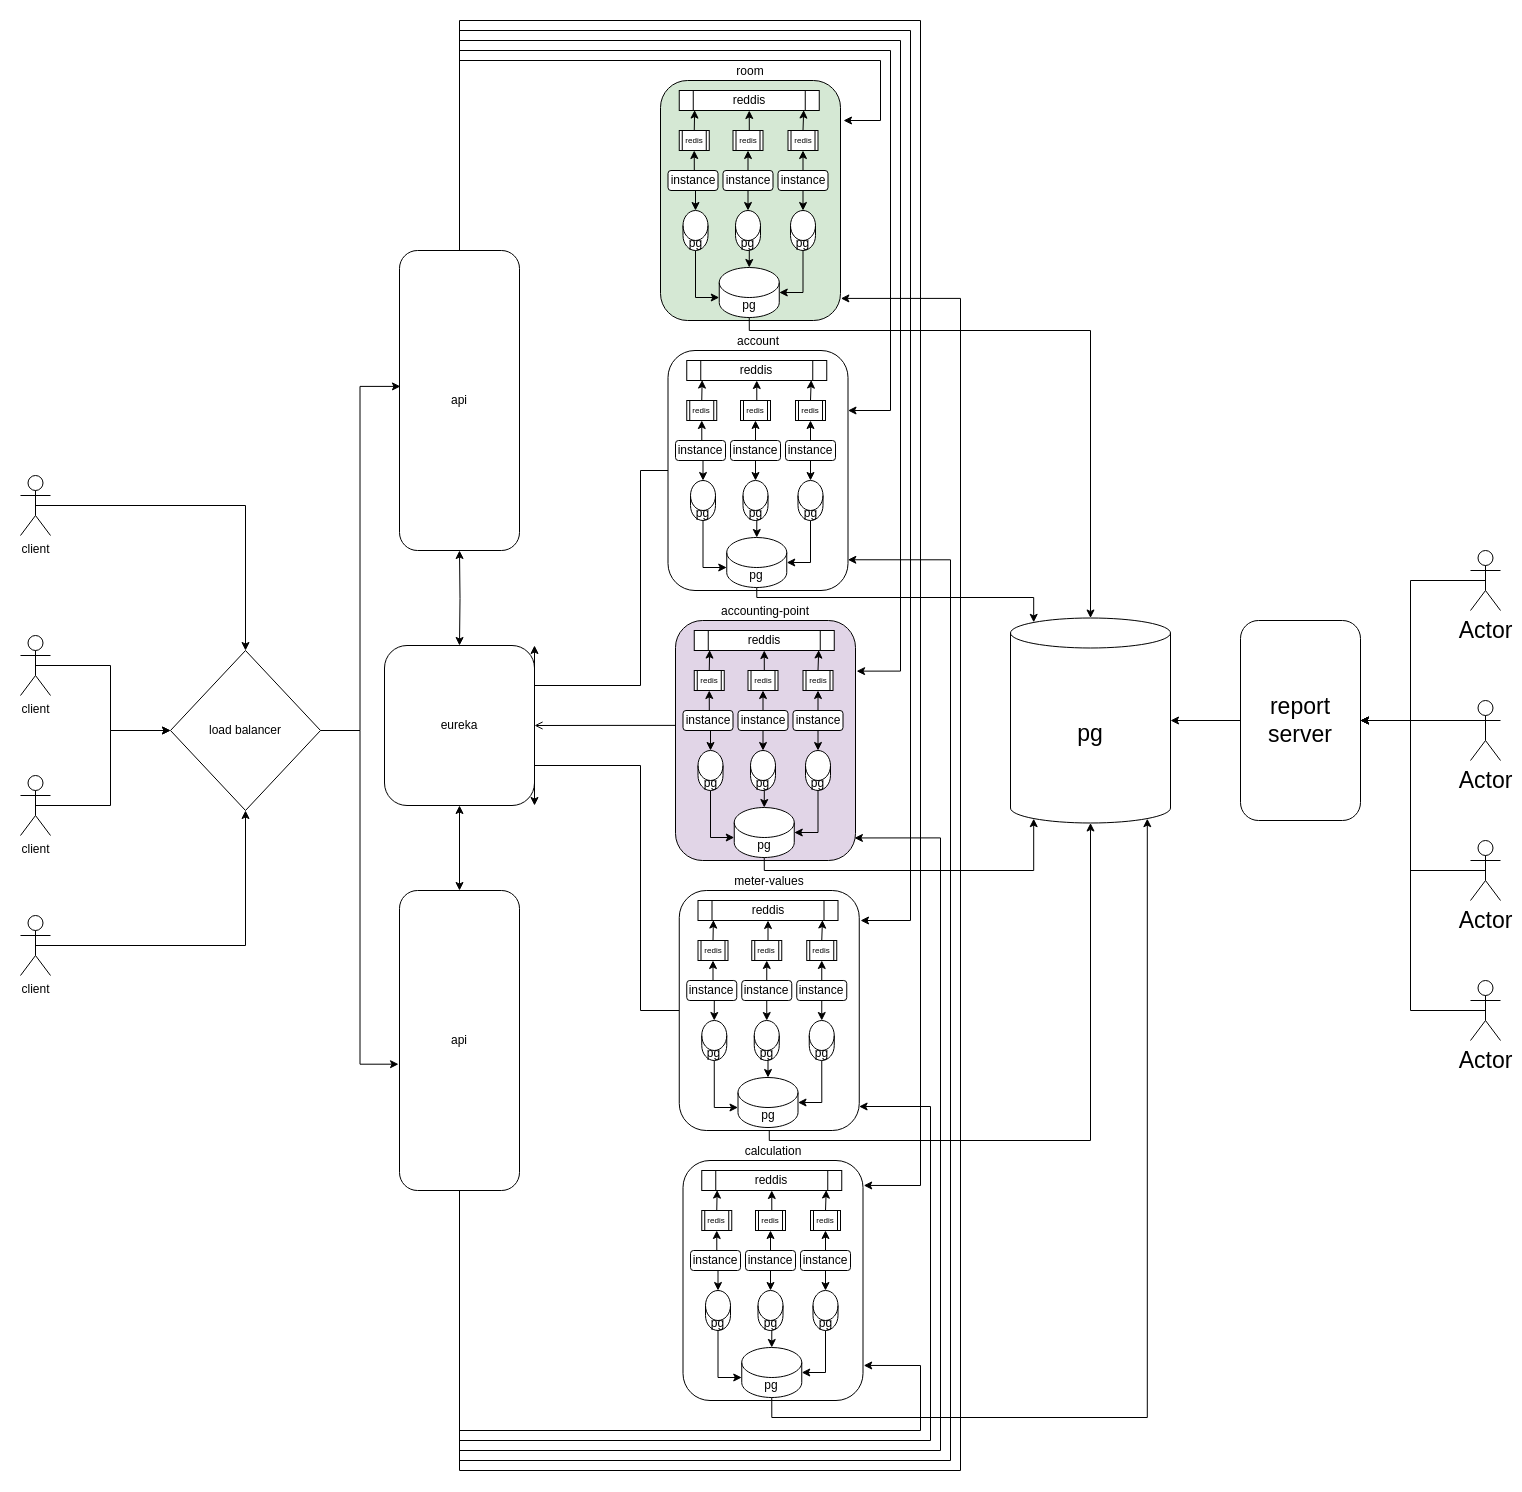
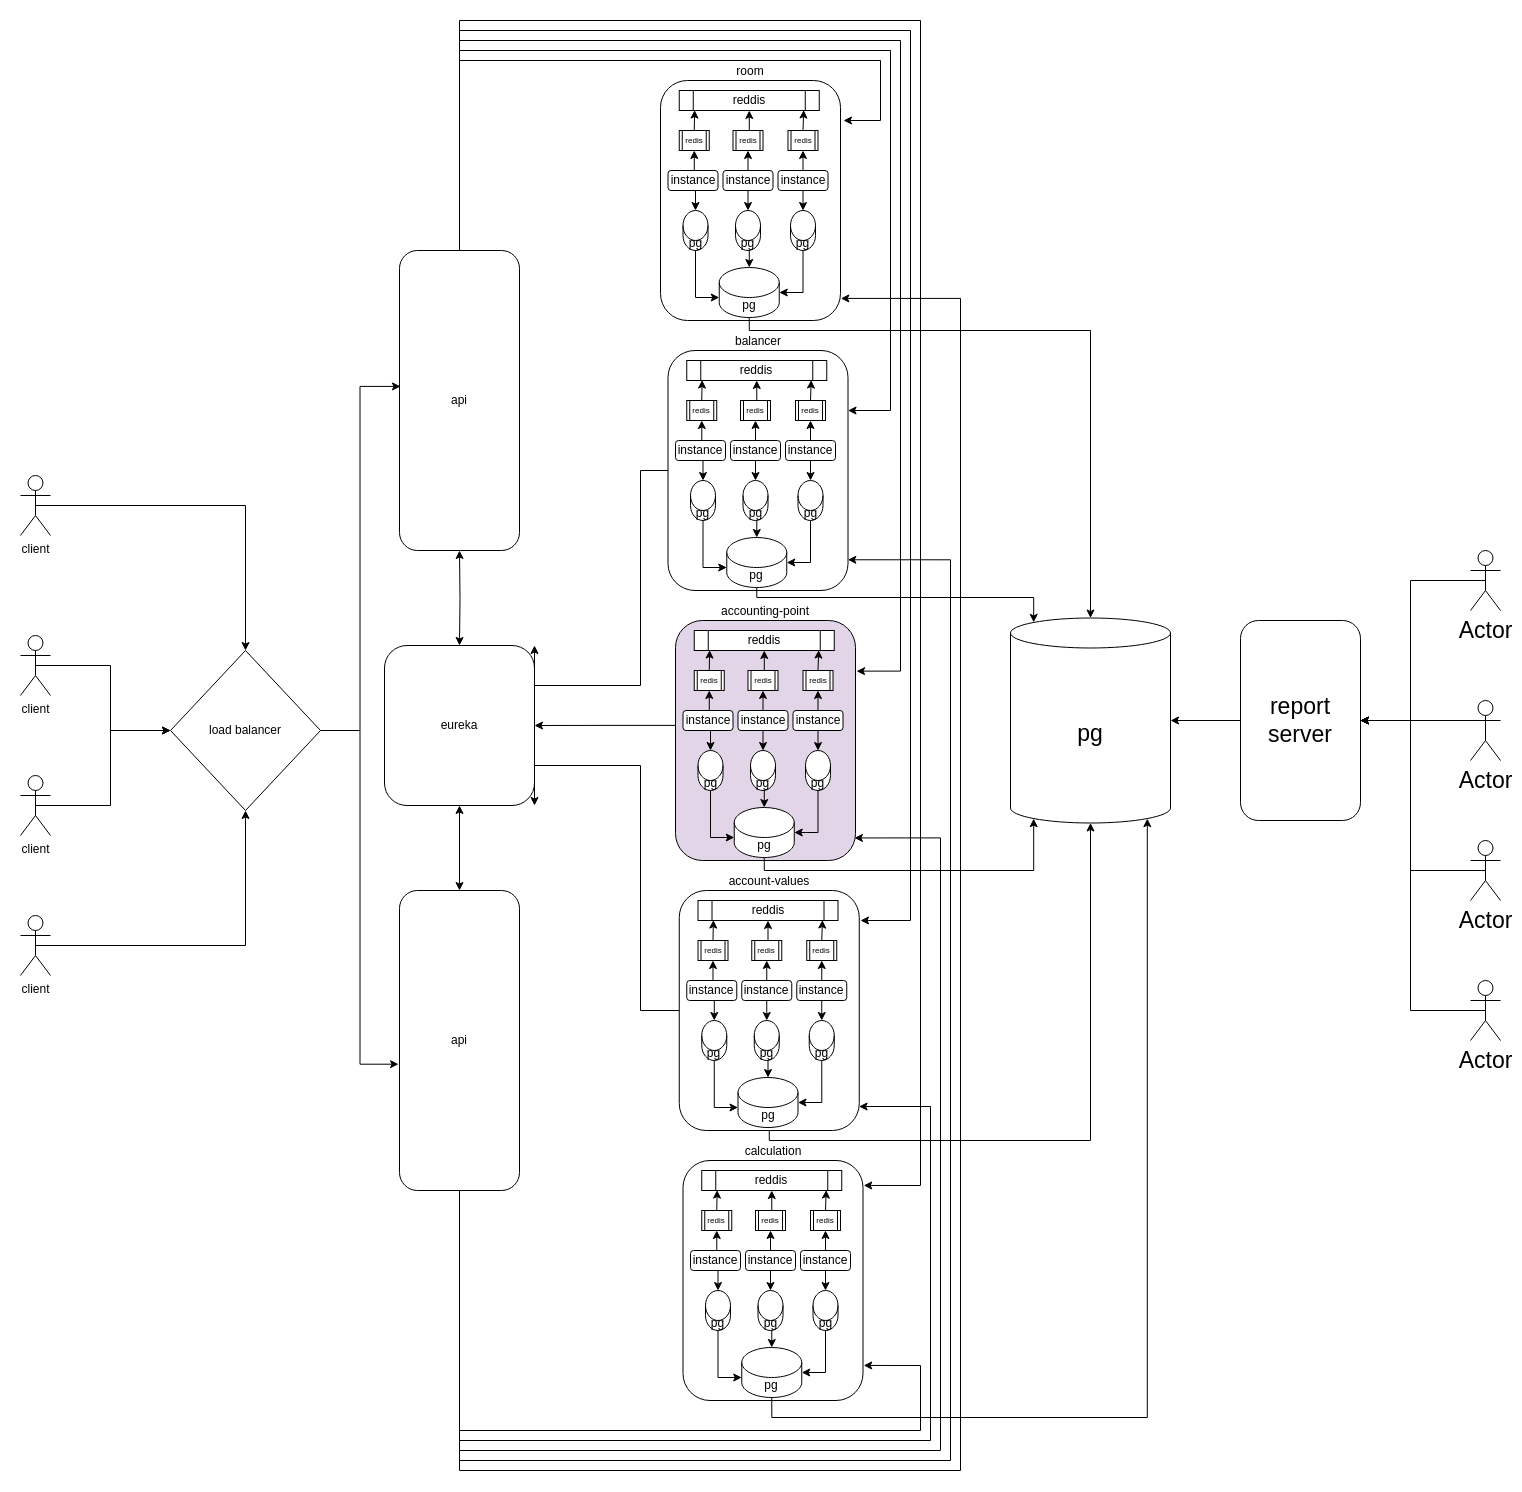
(751, 201) -> (751, 201)
(759, 340) -> (759, 340)
(540, 725) -> (542, 725)
(770, 880) -> (770, 880)
